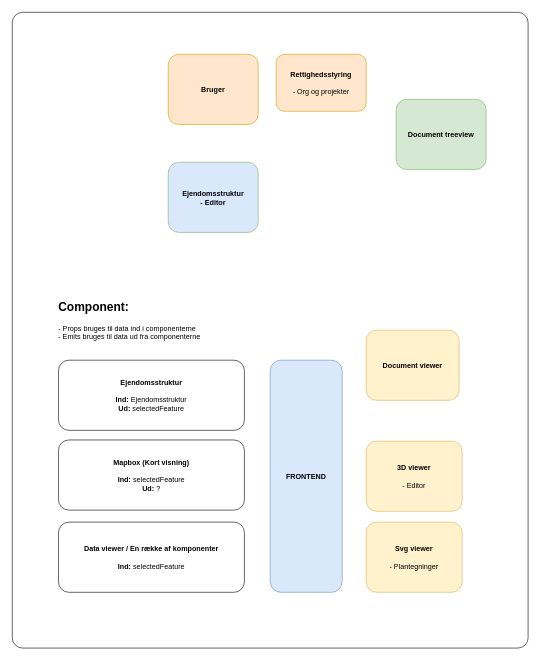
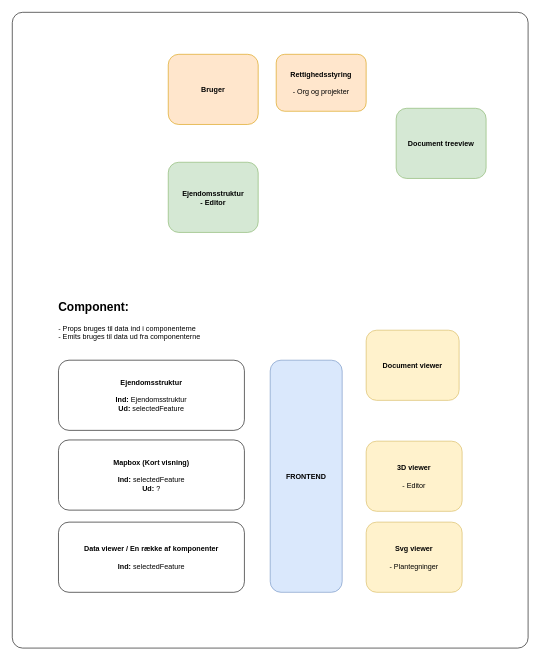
(441, 134) -> (441, 143)
(213, 197) -> (213, 197)
